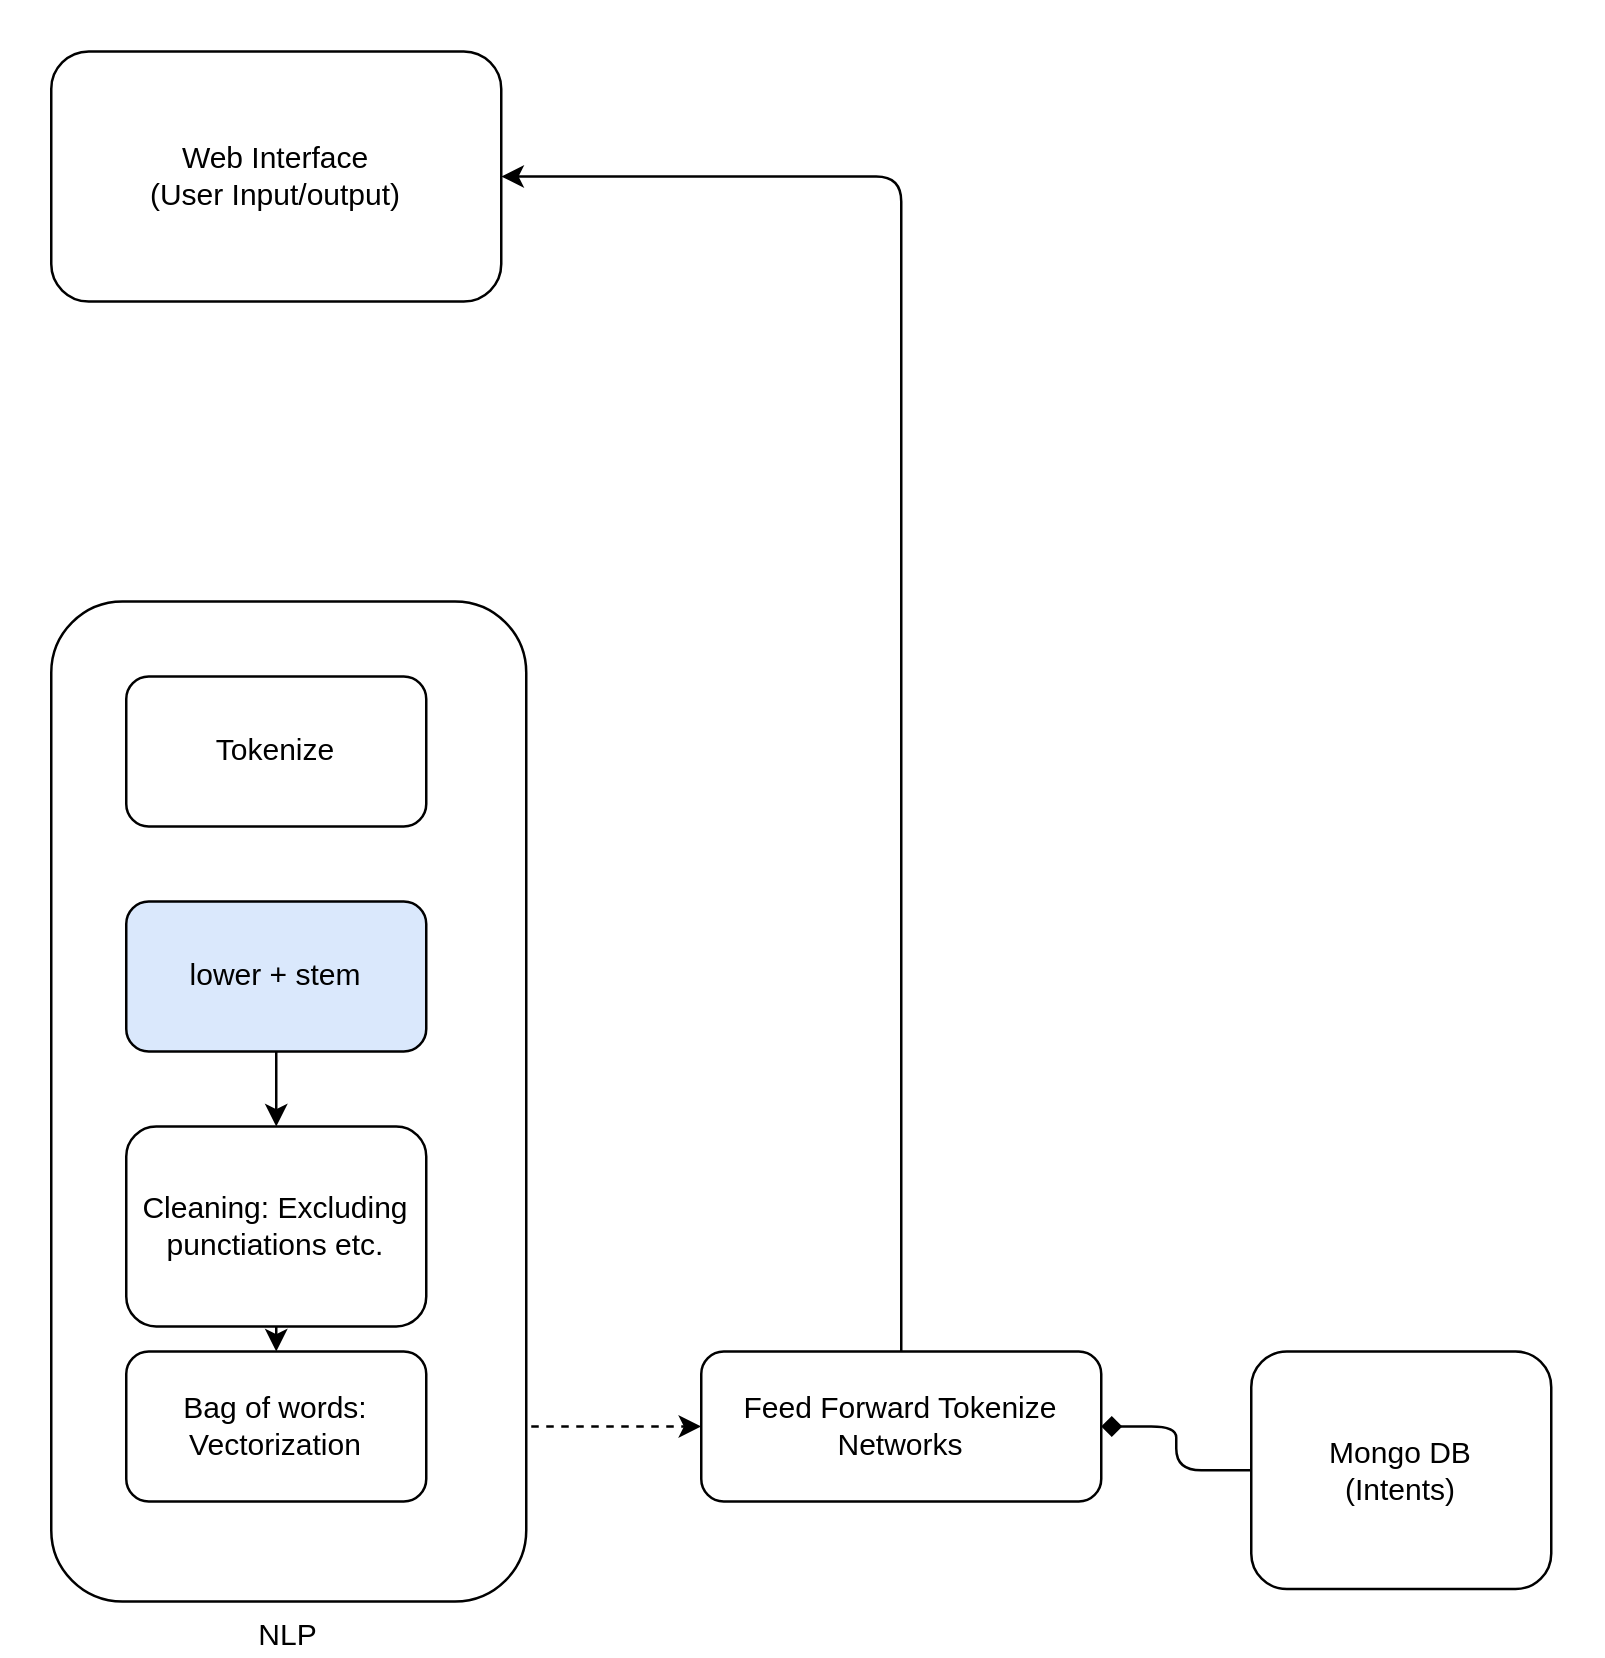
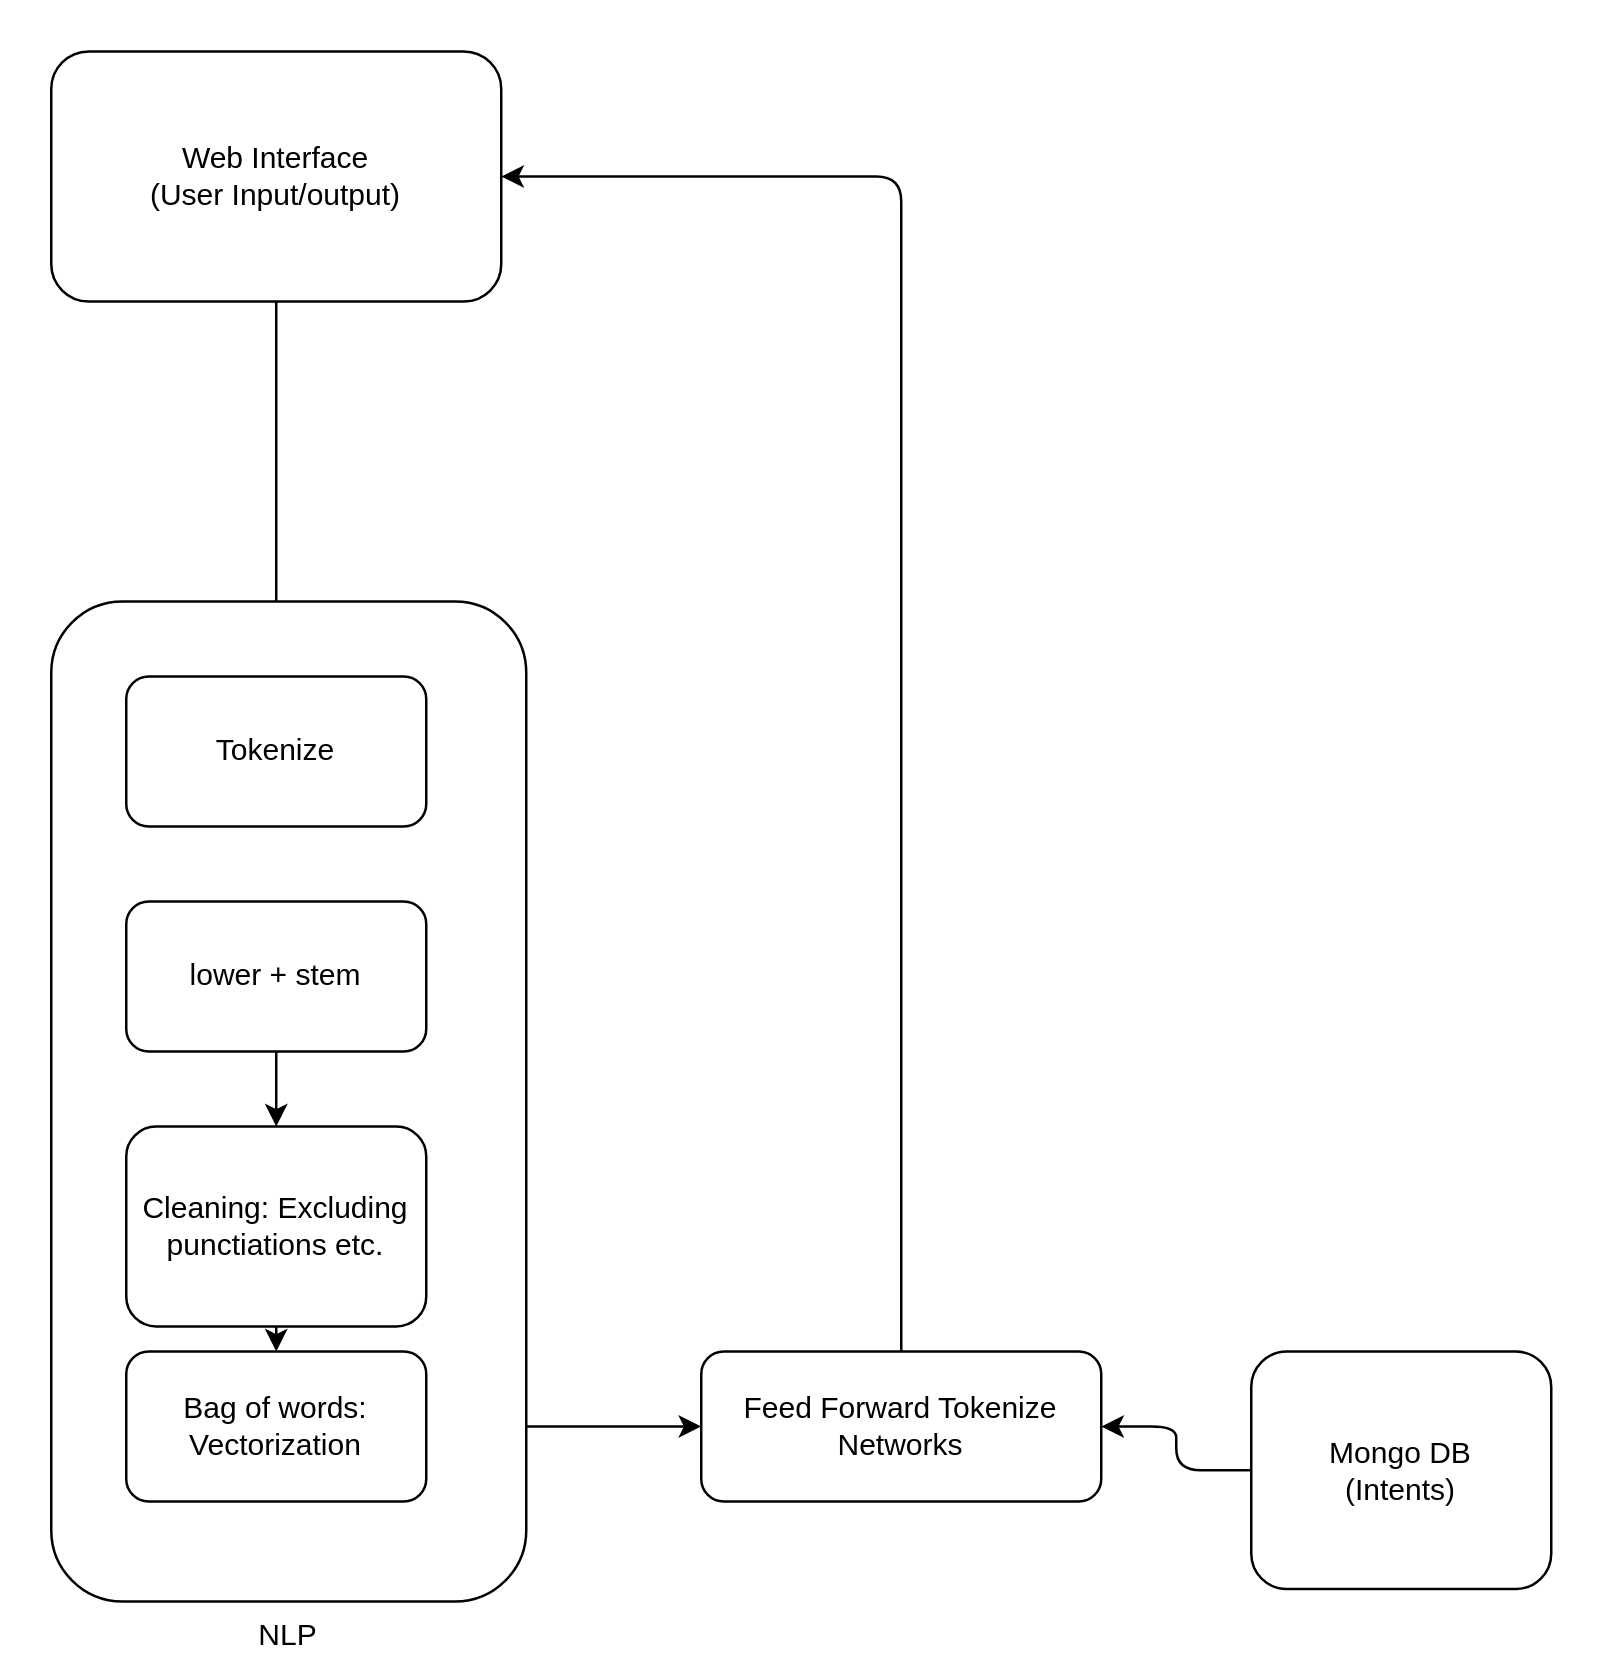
none -> (276, 451)
(276, 976) -> (276, 976)
(604, 1426) -> (604, 1426)
(1122, 1426) -> (1120, 1426)
